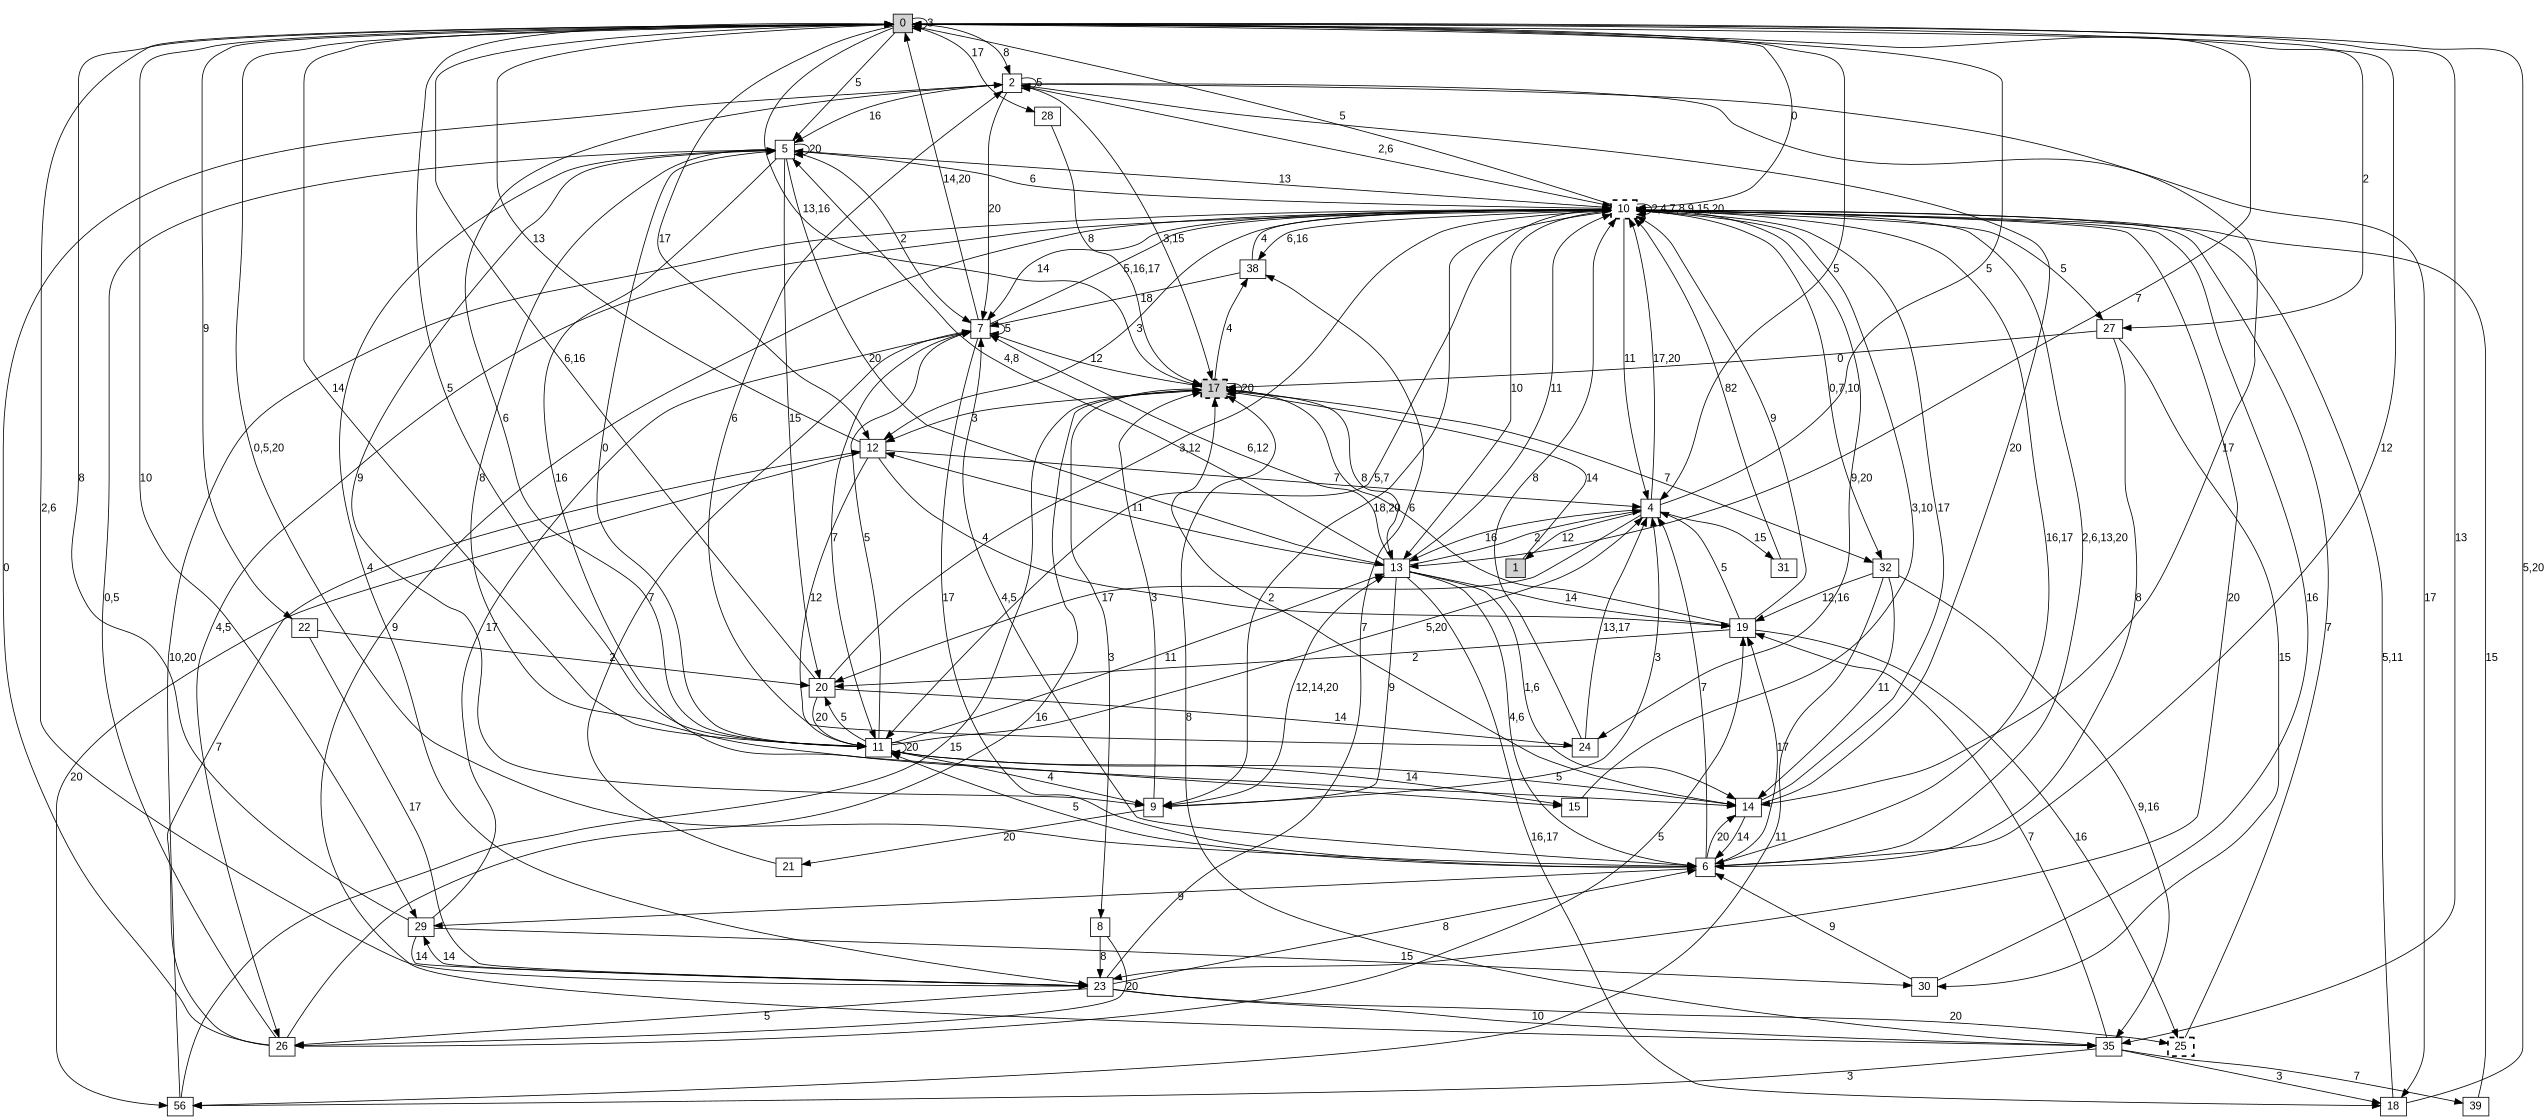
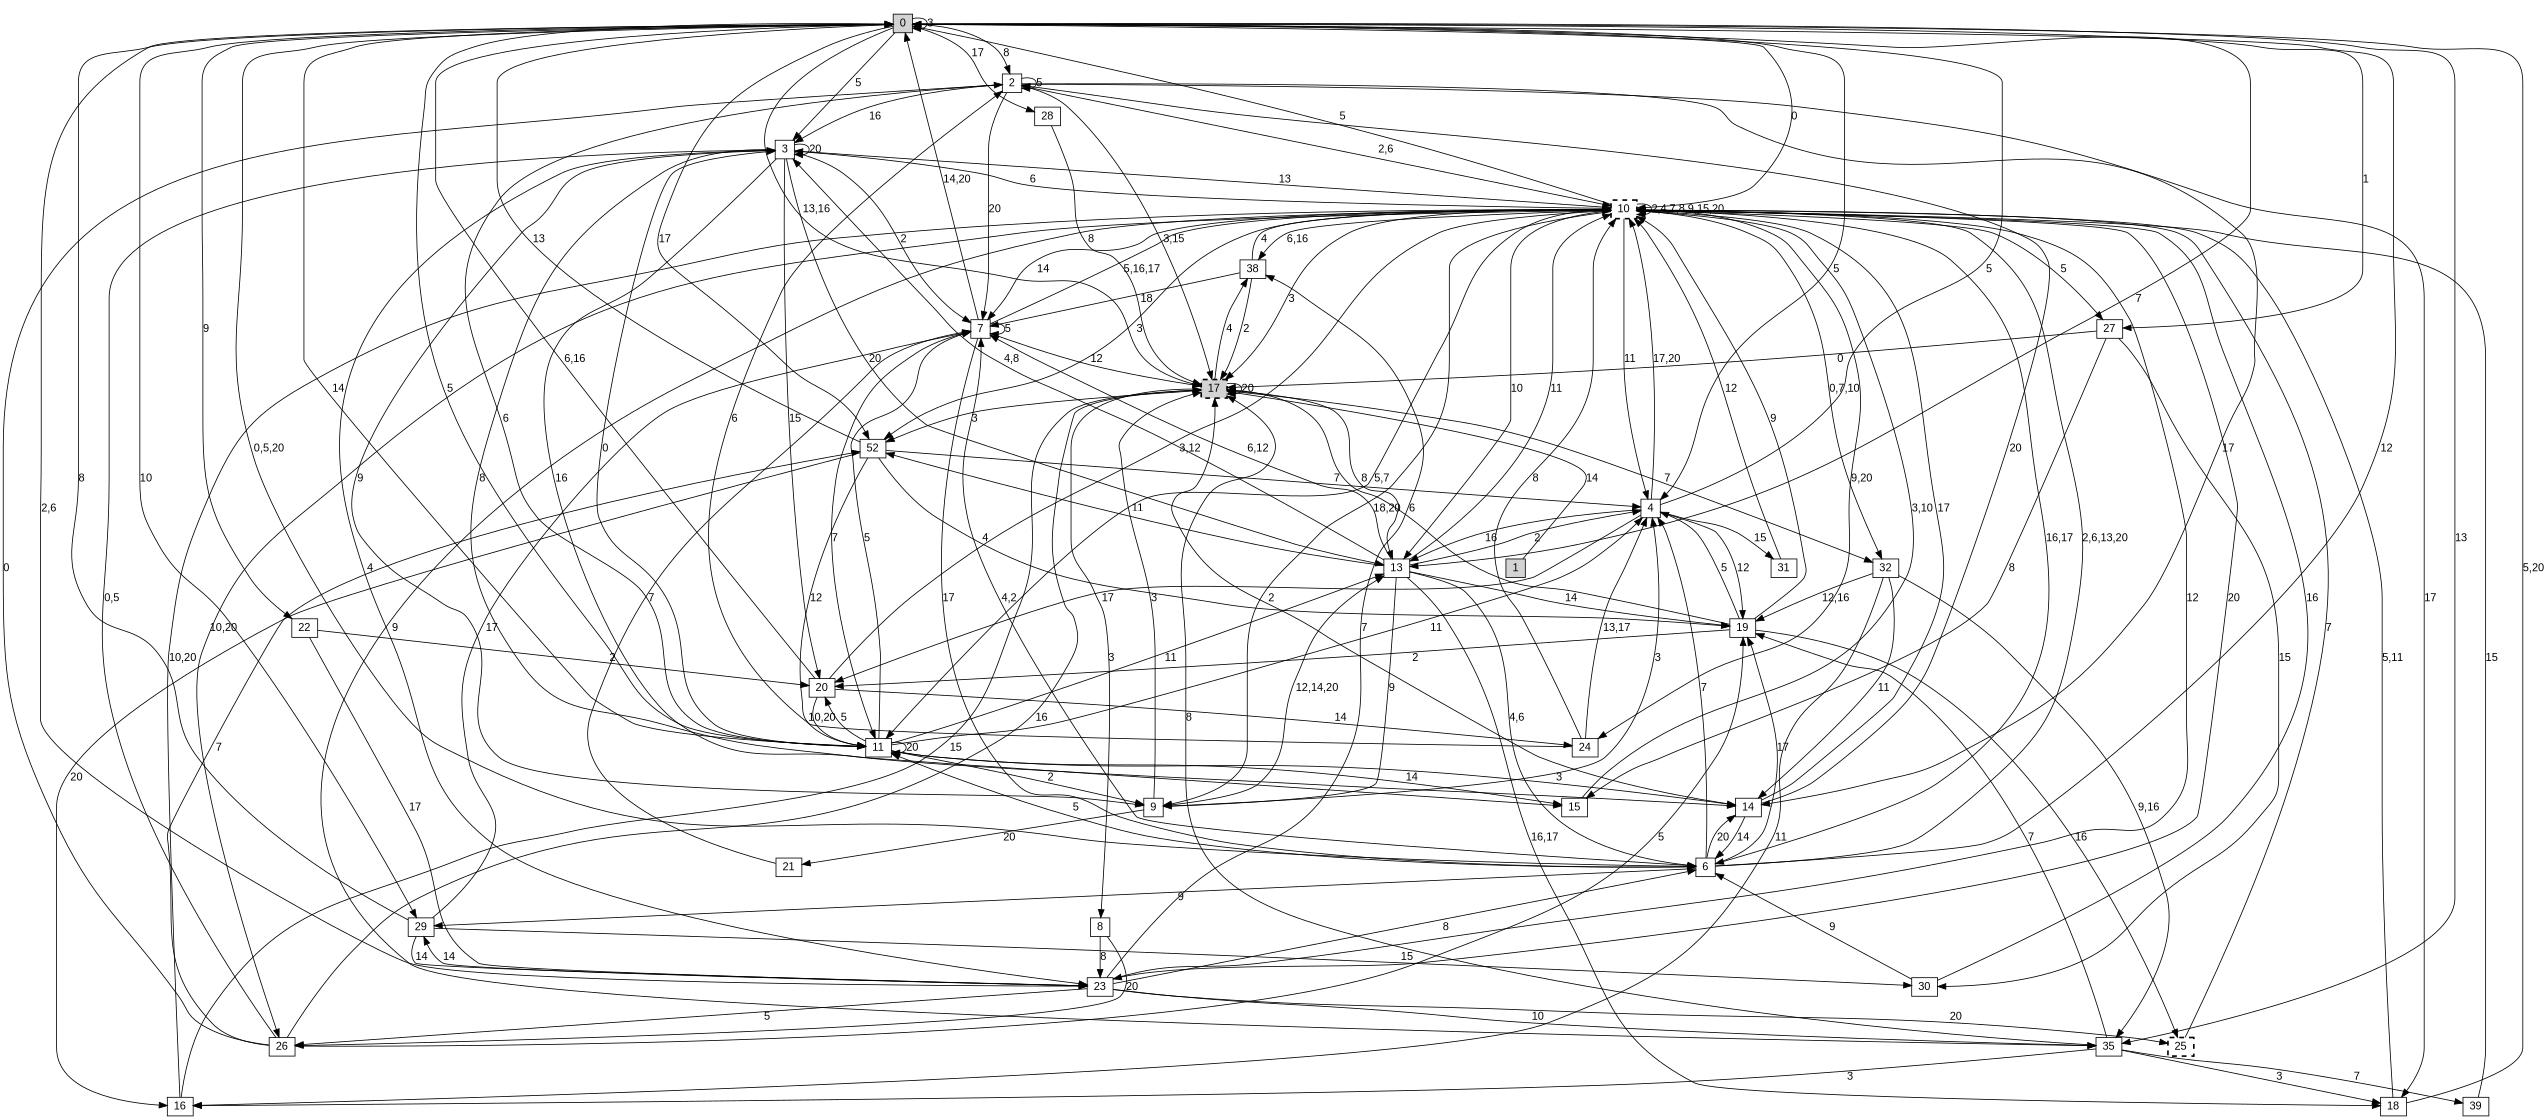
(785, 150) -> (785, 150)
(2366, 179) -> (2366, 179)
none -> (1364, 227)
none -> (1242, 327)
(1731, 389) -> (1731, 389)
(873, 449) -> (873, 449)
(1583, 526) -> (1724, 542)
(1009, 598) -> (1009, 598)
(224, 628) -> (224, 628)
(1437, 628) -> (1437, 628)
(2093, 715) -> (1910, 654)
(822, 718) -> (822, 718)
(1533, 721) -> none
(1051, 778) -> (1051, 778)
(1559, 778) -> (1559, 778)
none -> (2149, 826)
(180, 1107) -> (180, 1107)
